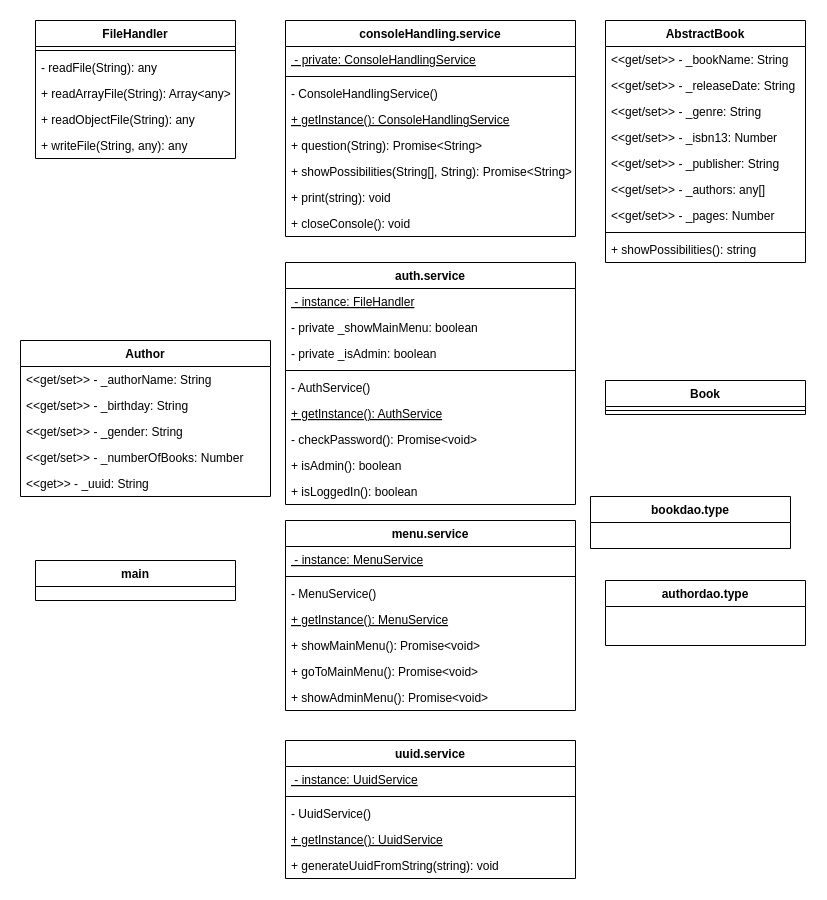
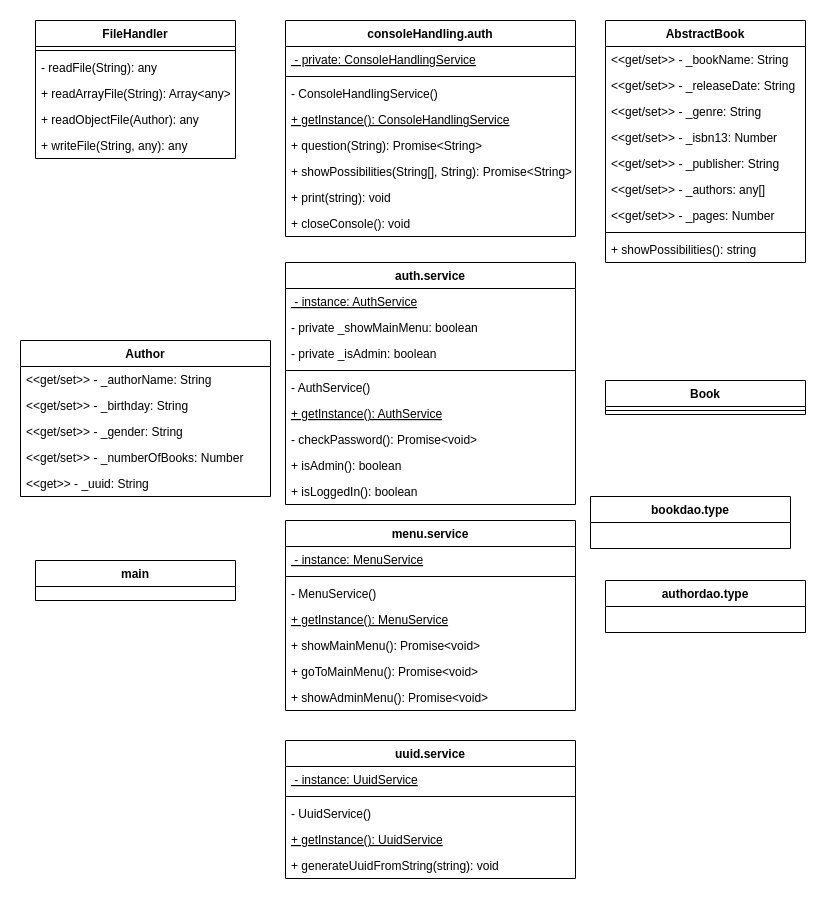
(430, 34) -> (430, 34)
(129, 120) -> (131, 120)
(357, 302) -> (360, 302)
(706, 613) -> (706, 607)
